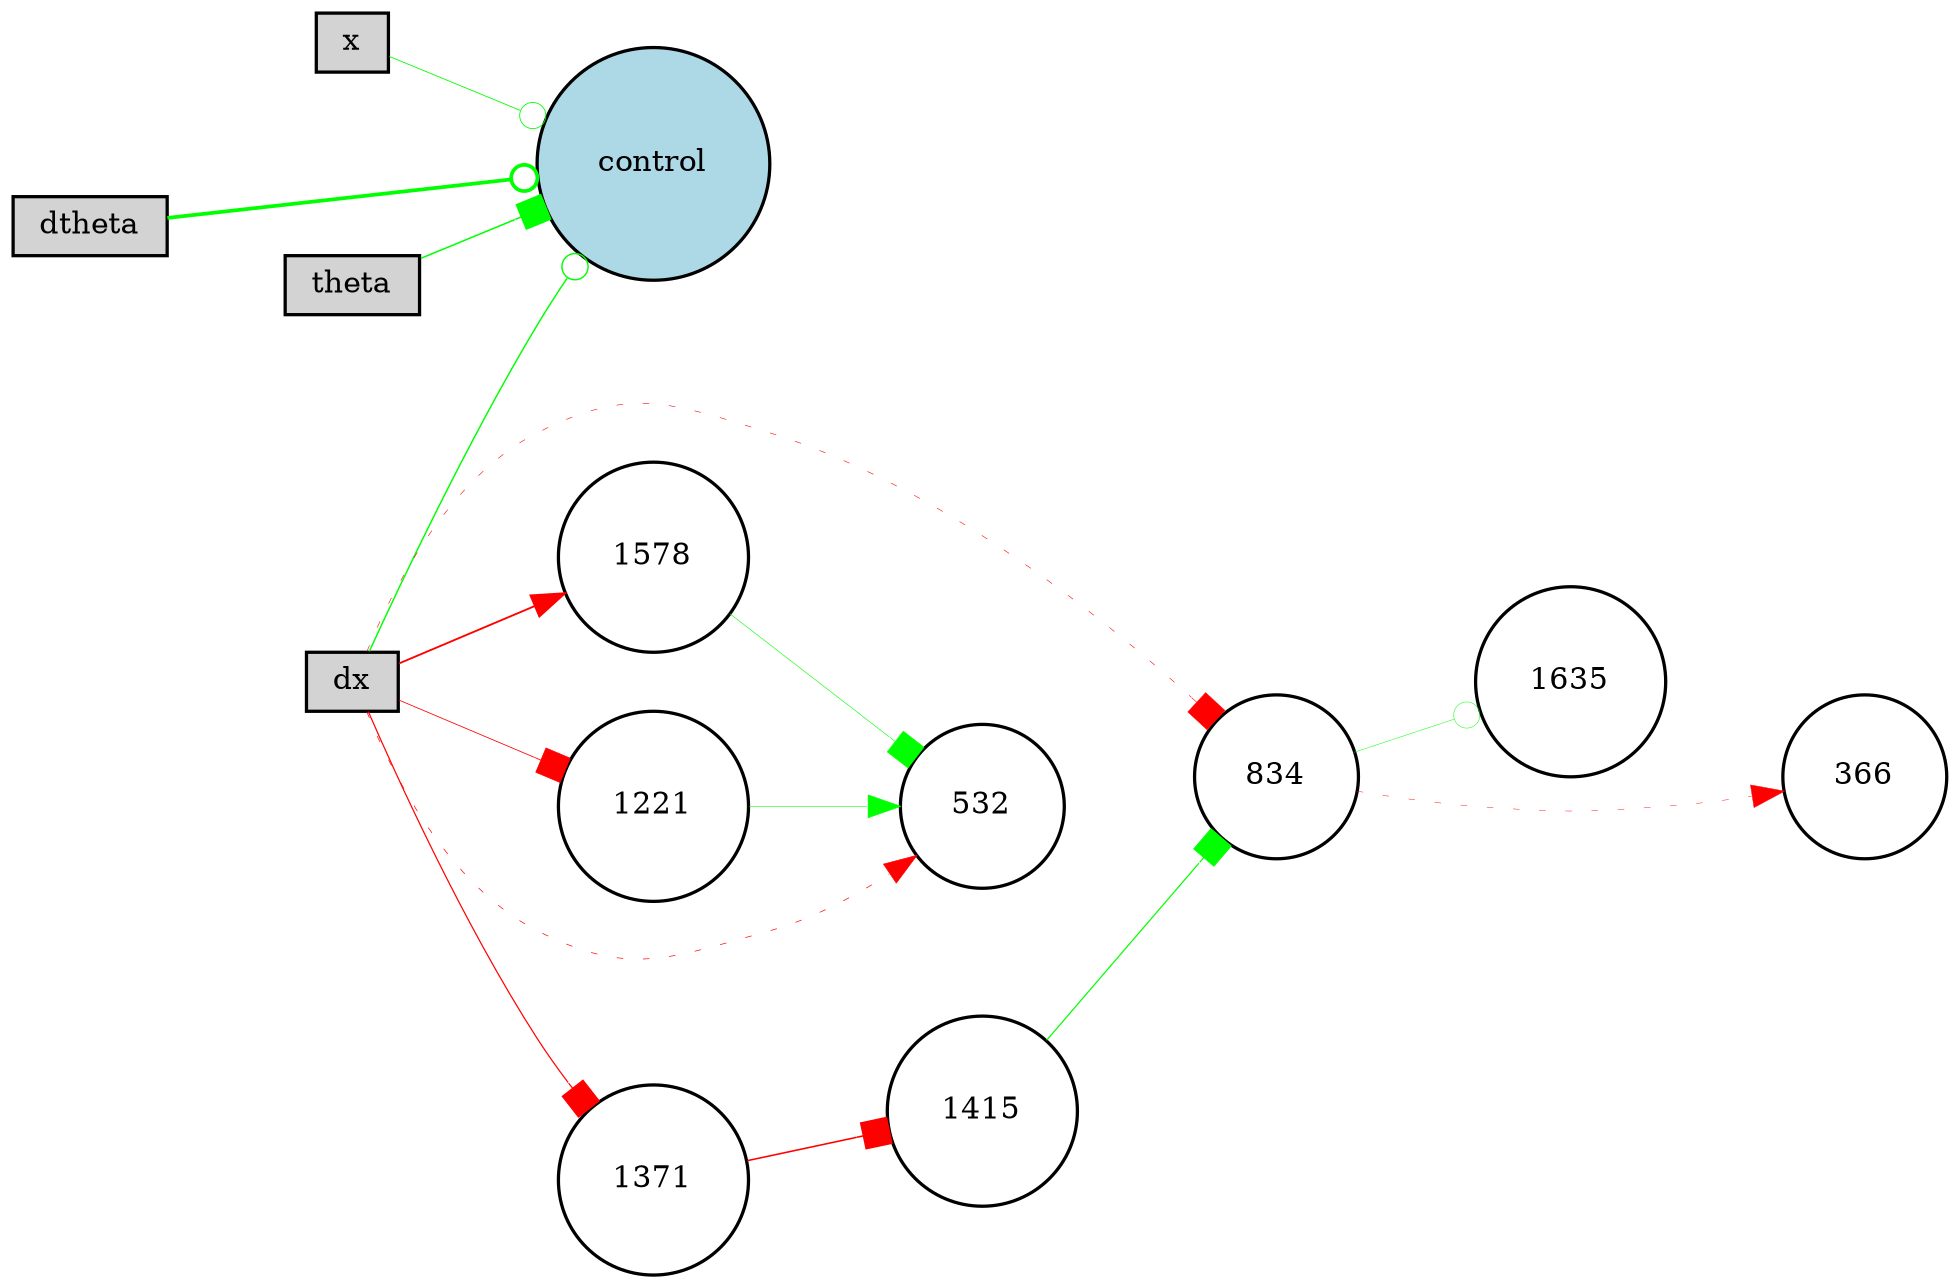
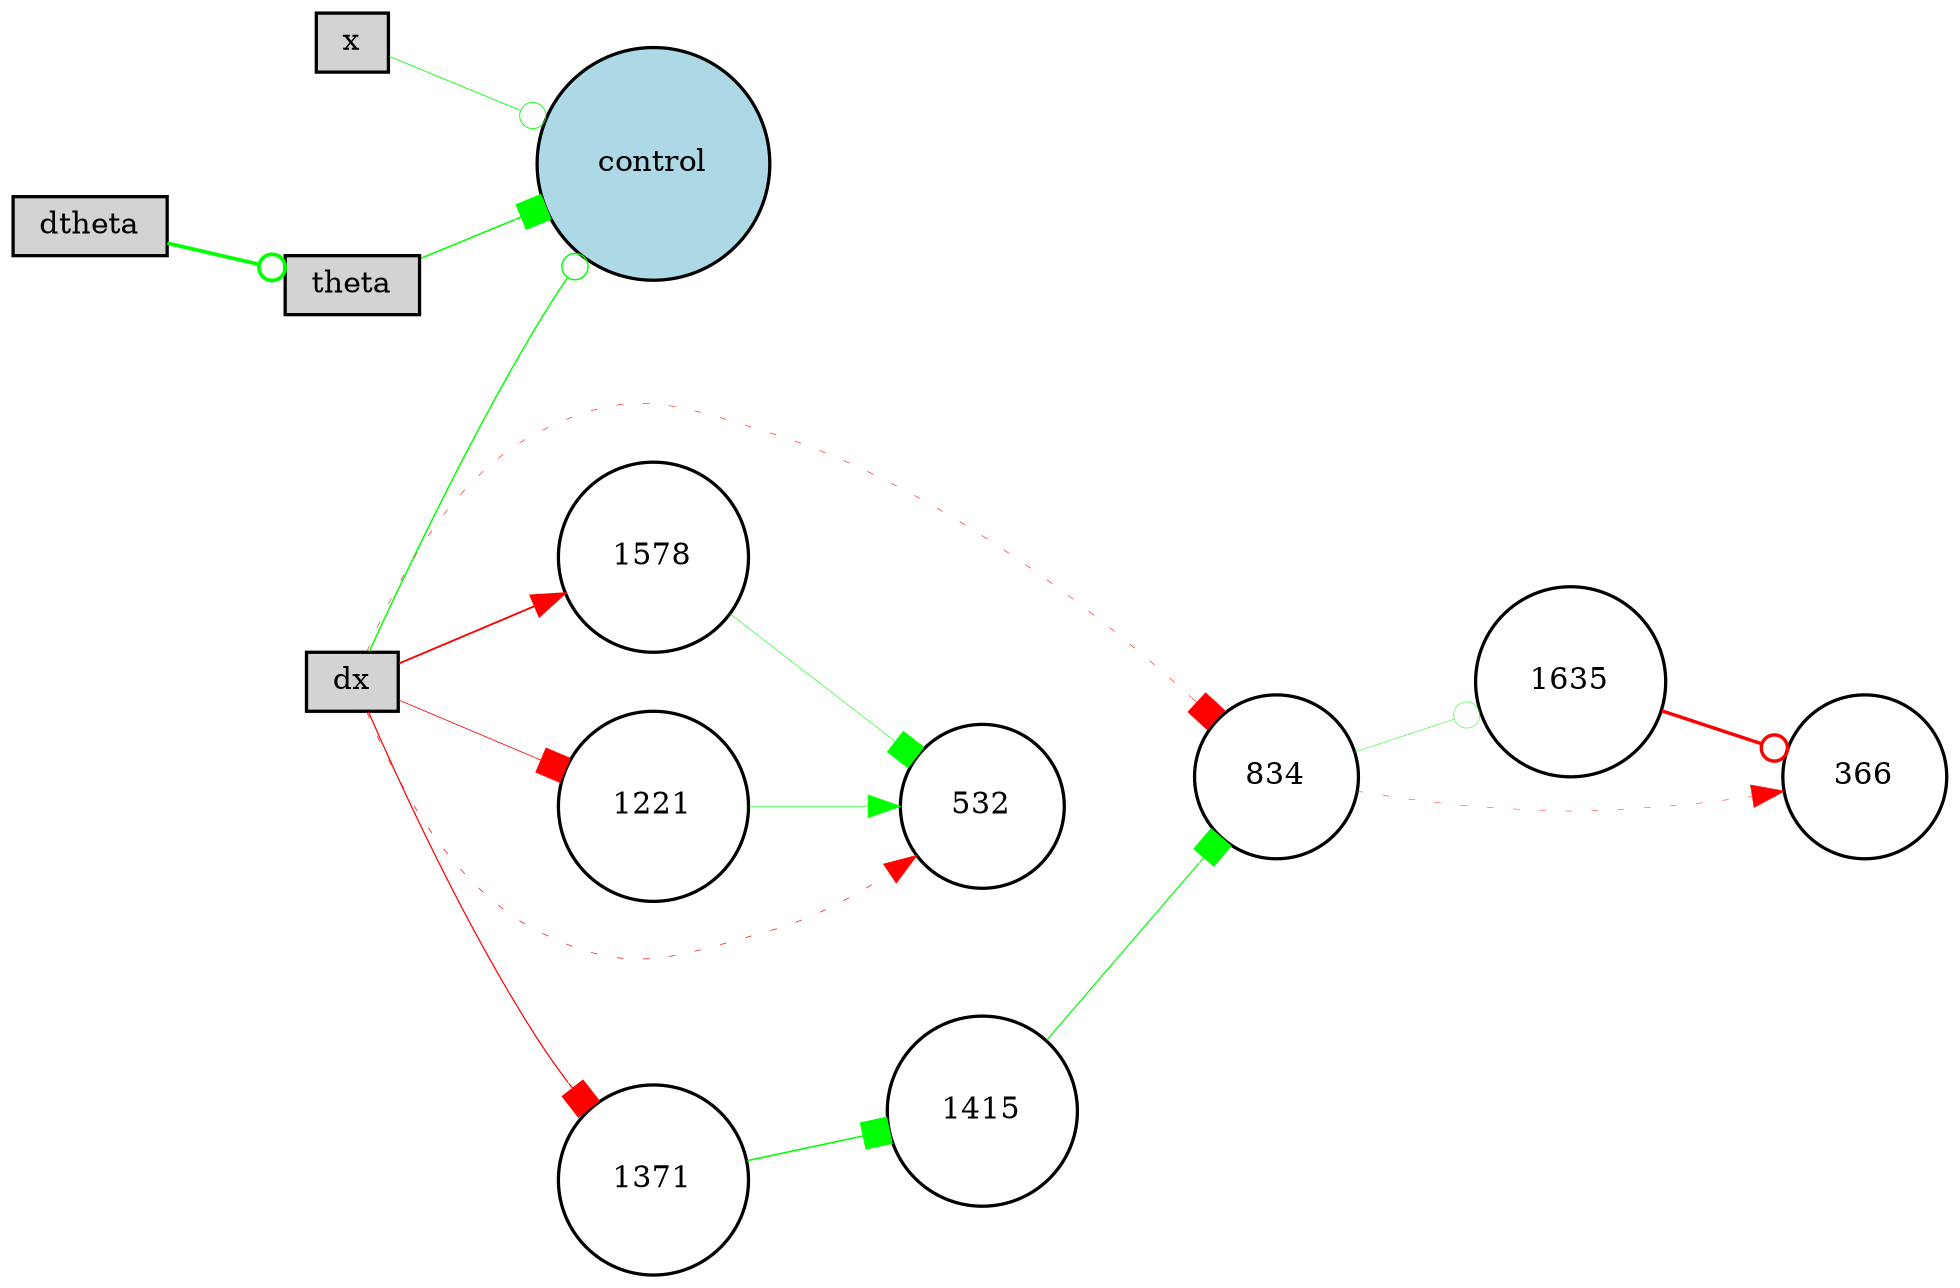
(339, 199) -> (213, 254)
none -> (1712, 727)
(802, 1149) -> (802, 1149)
